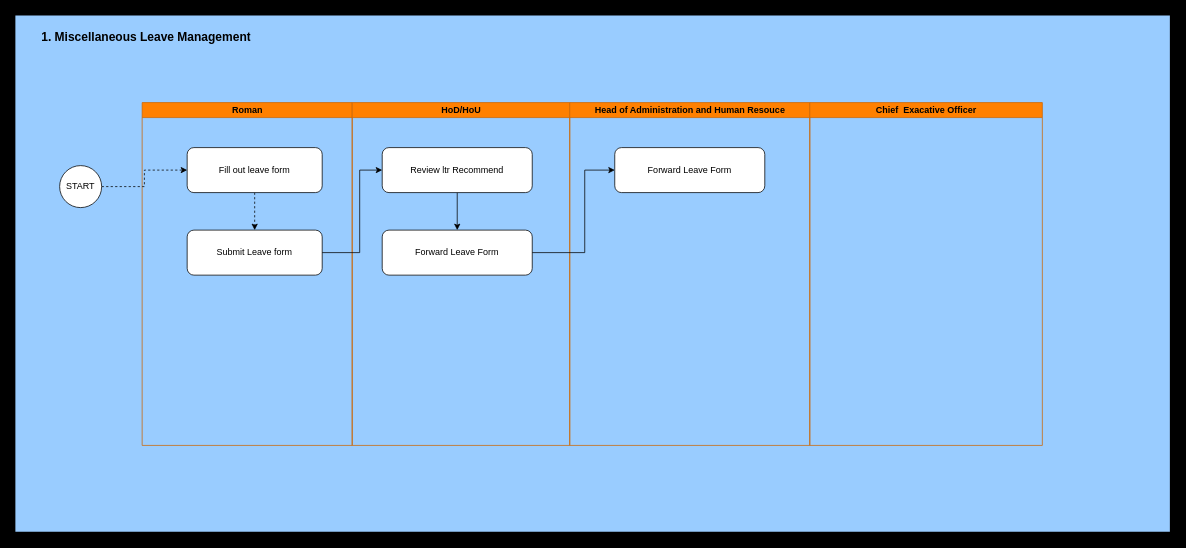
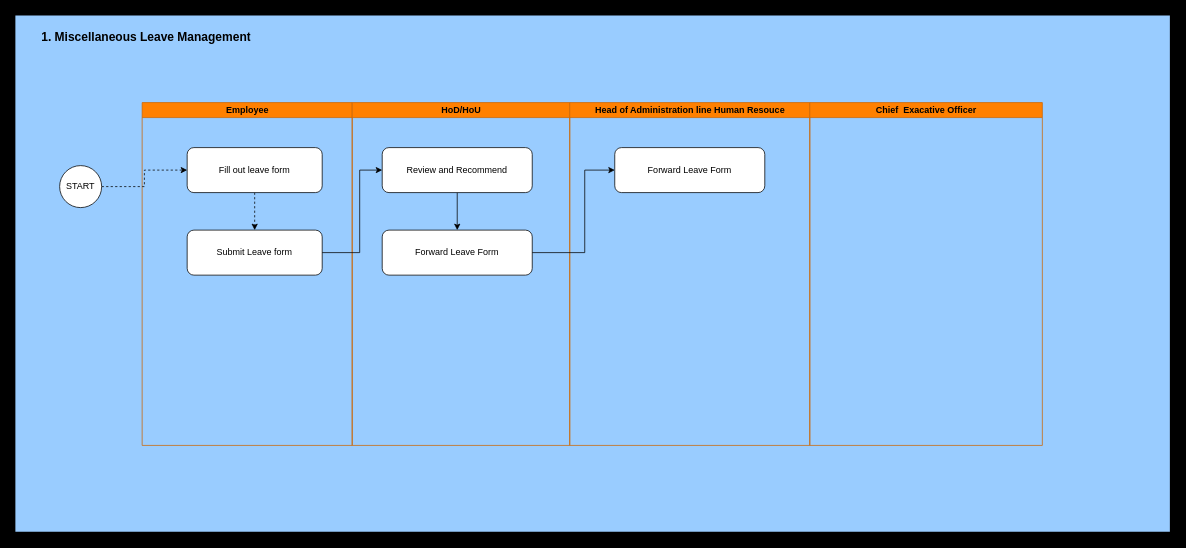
(248, 110) -> (248, 110)
(690, 110) -> (690, 110)
(457, 170) -> (457, 170)
